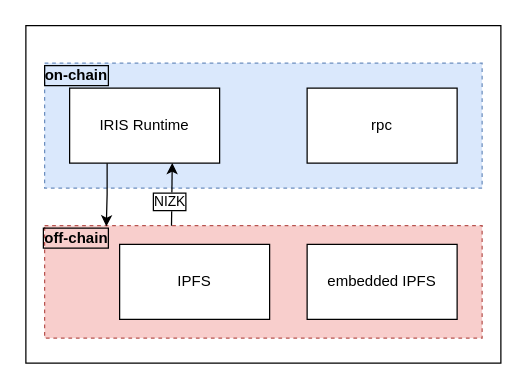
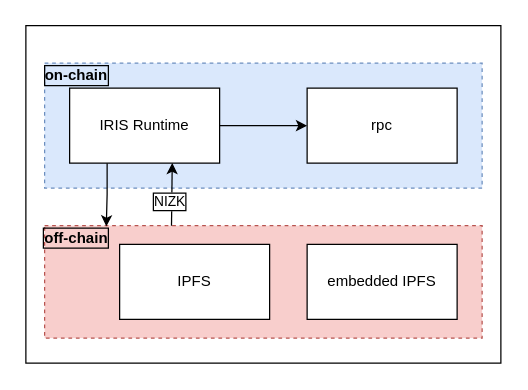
none -> (259, 126)
